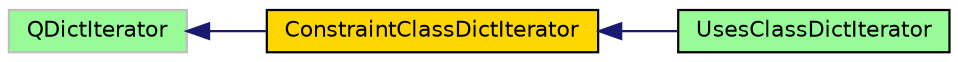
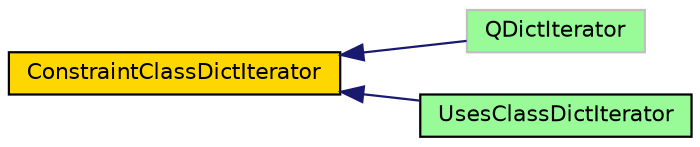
(238, 31) -> (415, 47)
